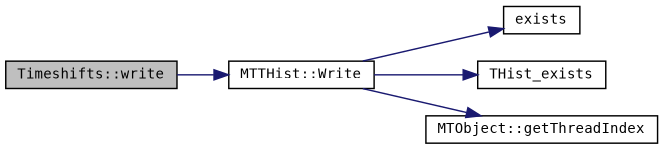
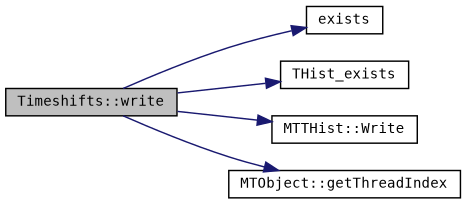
(426, 47) -> (206, 55)
(419, 75) -> (222, 88)
(415, 101) -> (193, 144)
